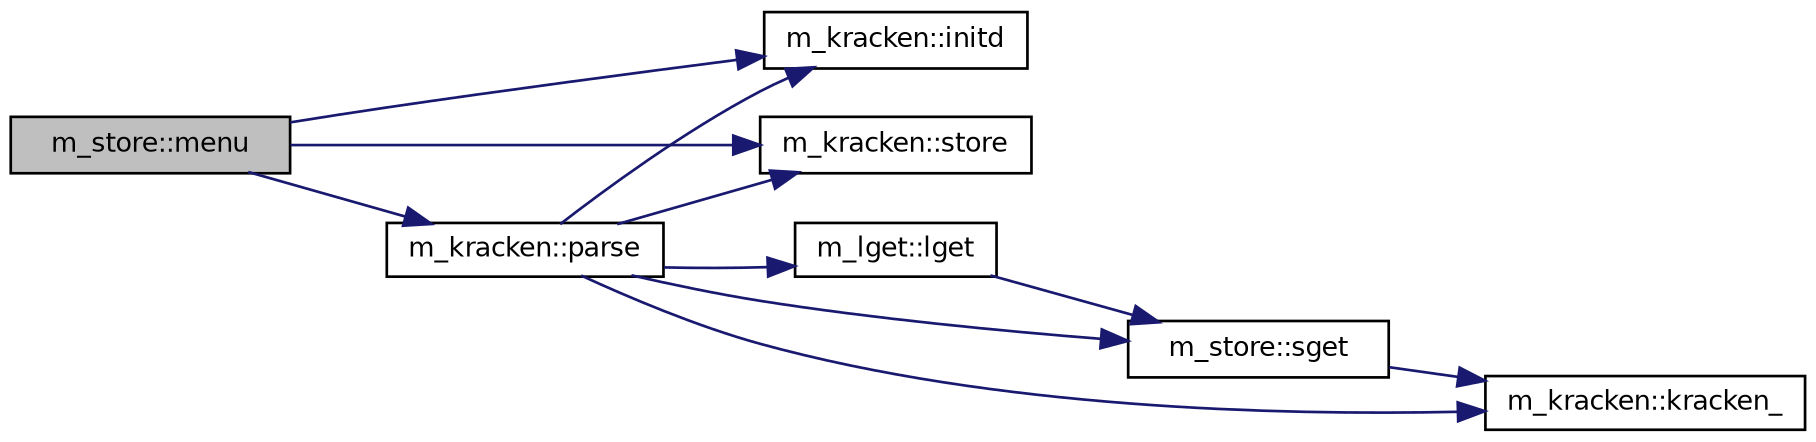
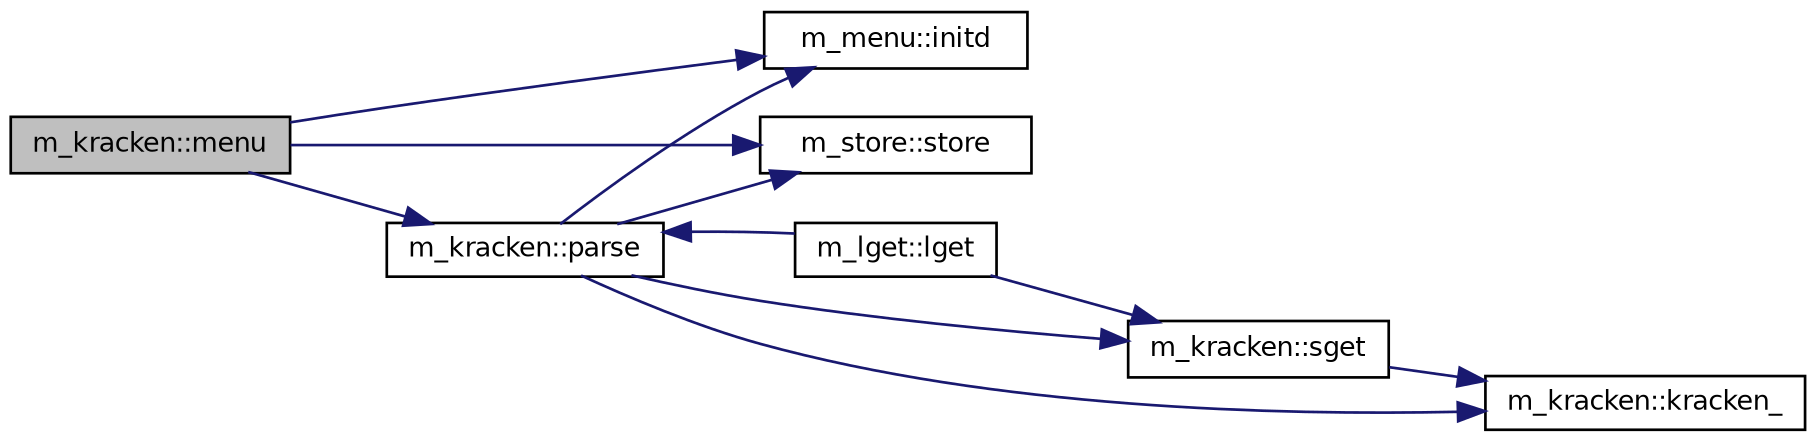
(896, 40) -> (896, 40)
(150, 145) -> (150, 145)
(896, 145) -> (896, 145)
(716, 268) -> (743, 232)
(1258, 349) -> (1258, 349)
